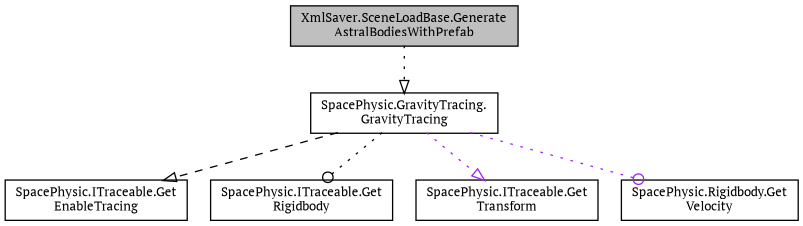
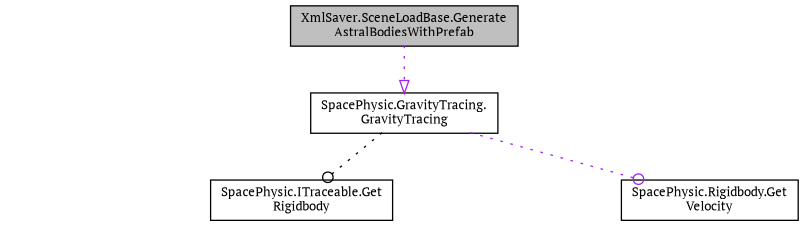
(404, 63) -> (404, 63)
(96, 200) -> none
(507, 200) -> none
